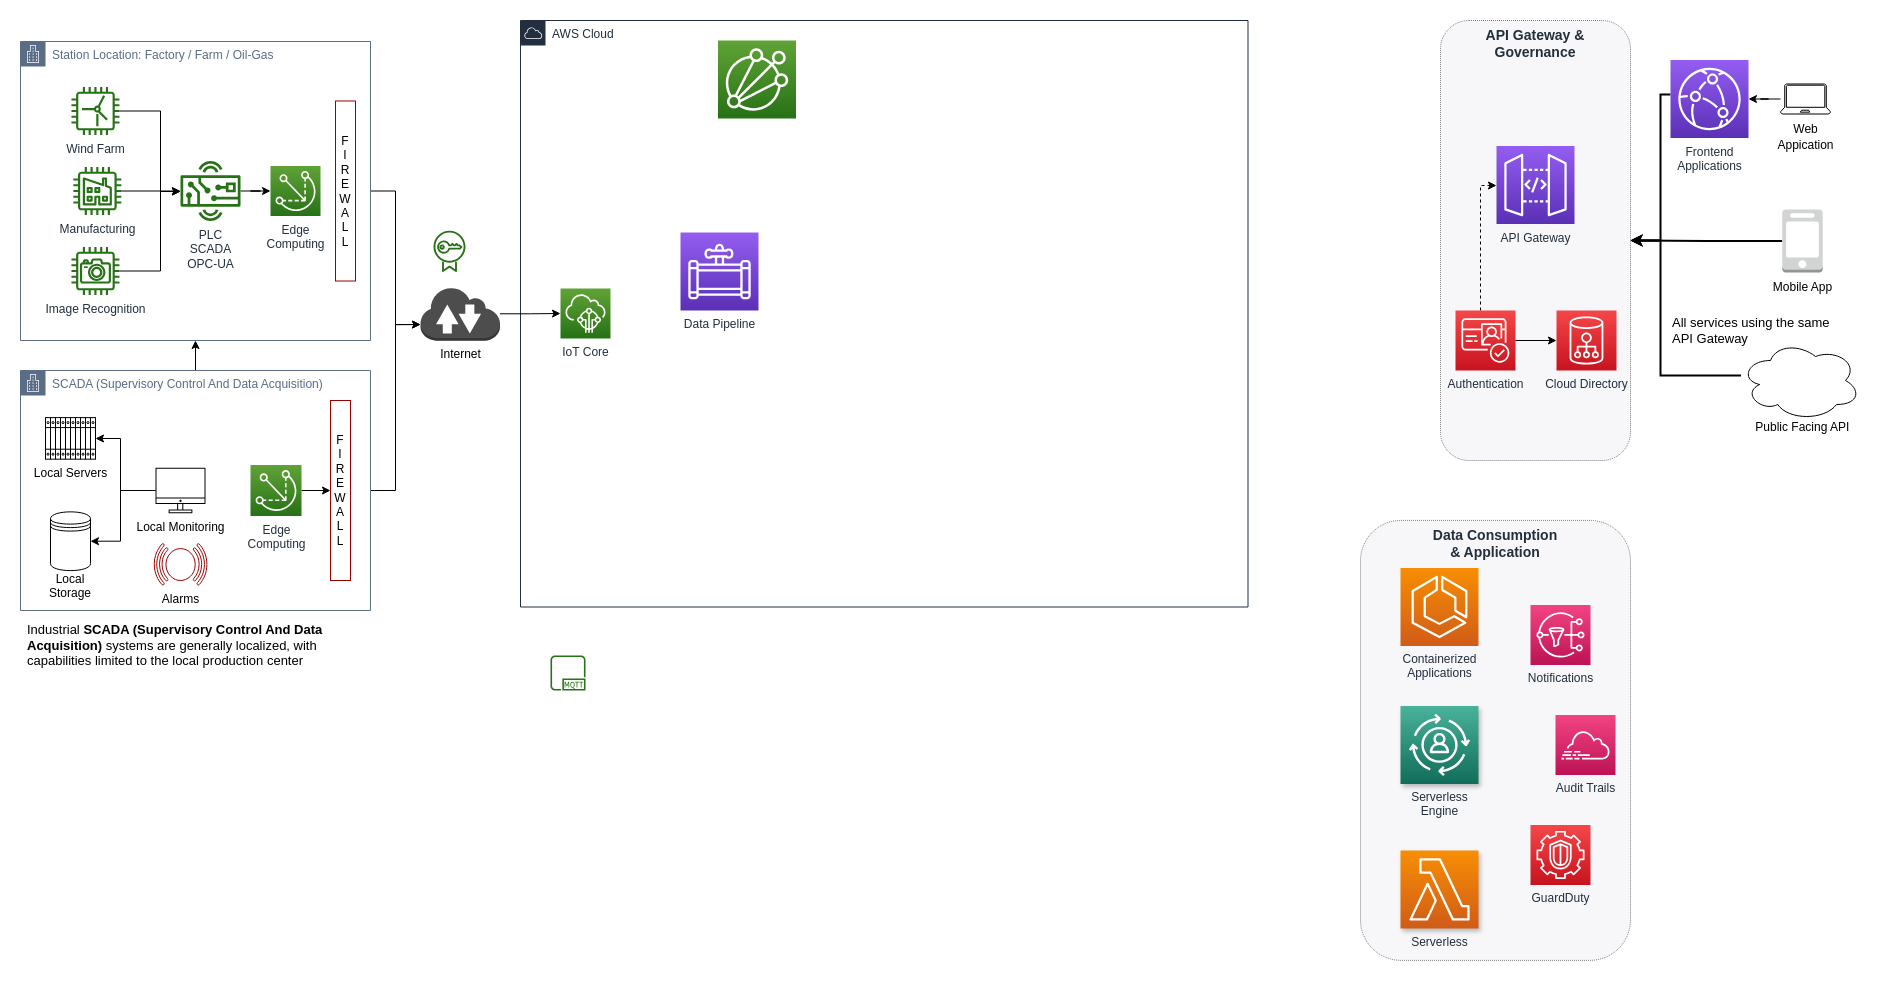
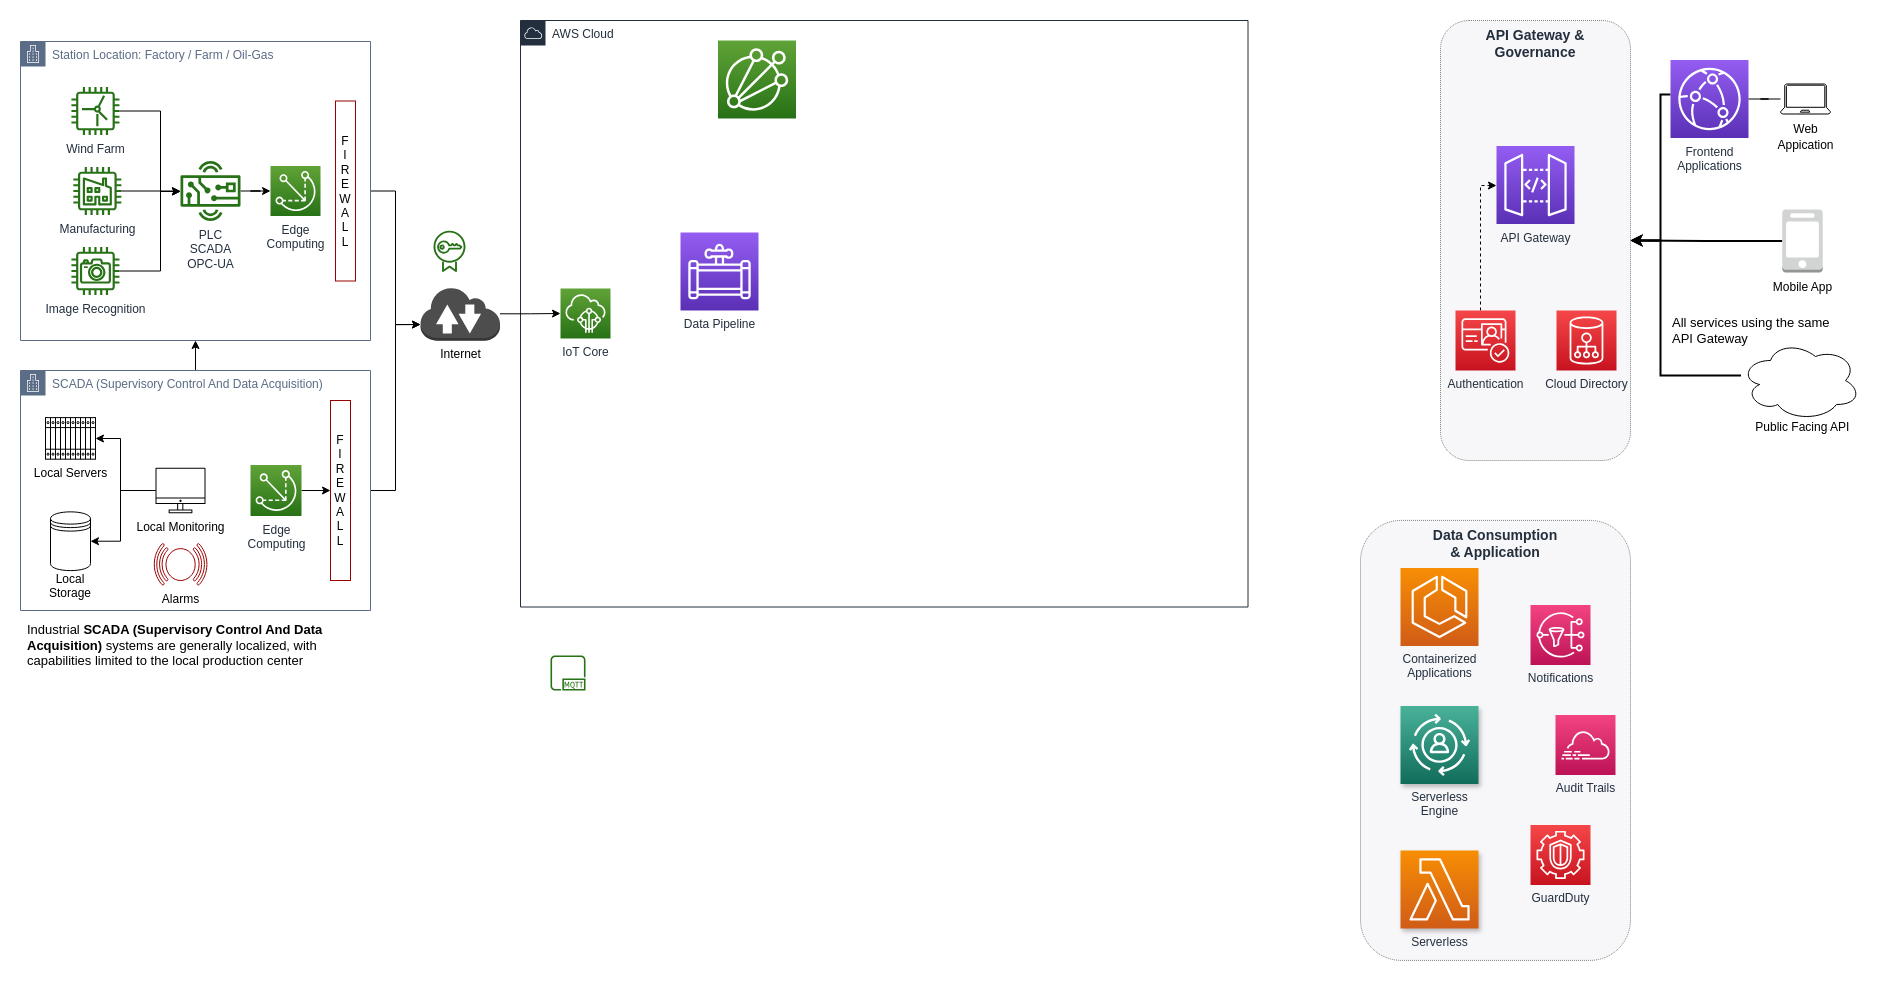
(1757, 99) -> (1755, 99)
(1533, 341) -> none
